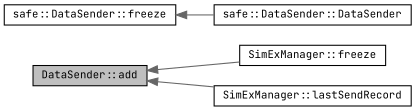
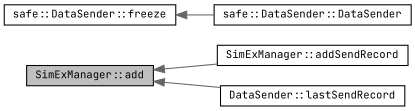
(313, 55) -> (313, 55)
(90, 76) -> (90, 76)
(313, 96) -> (313, 96)
